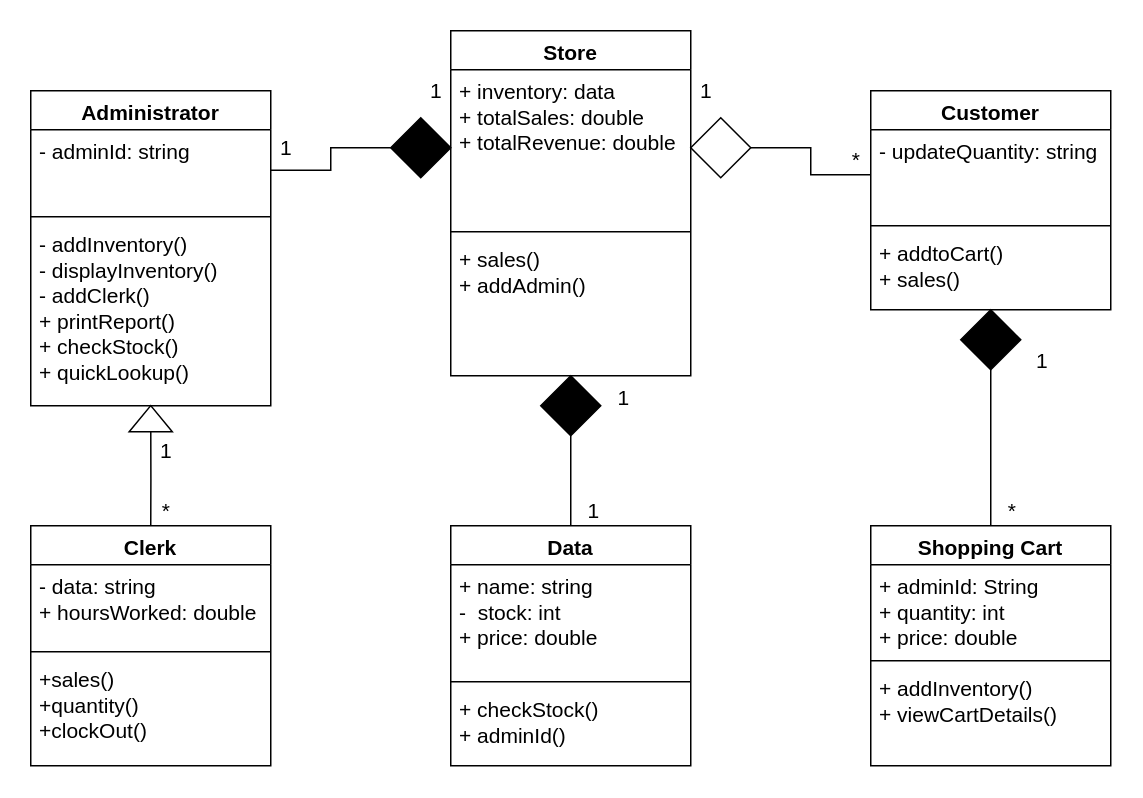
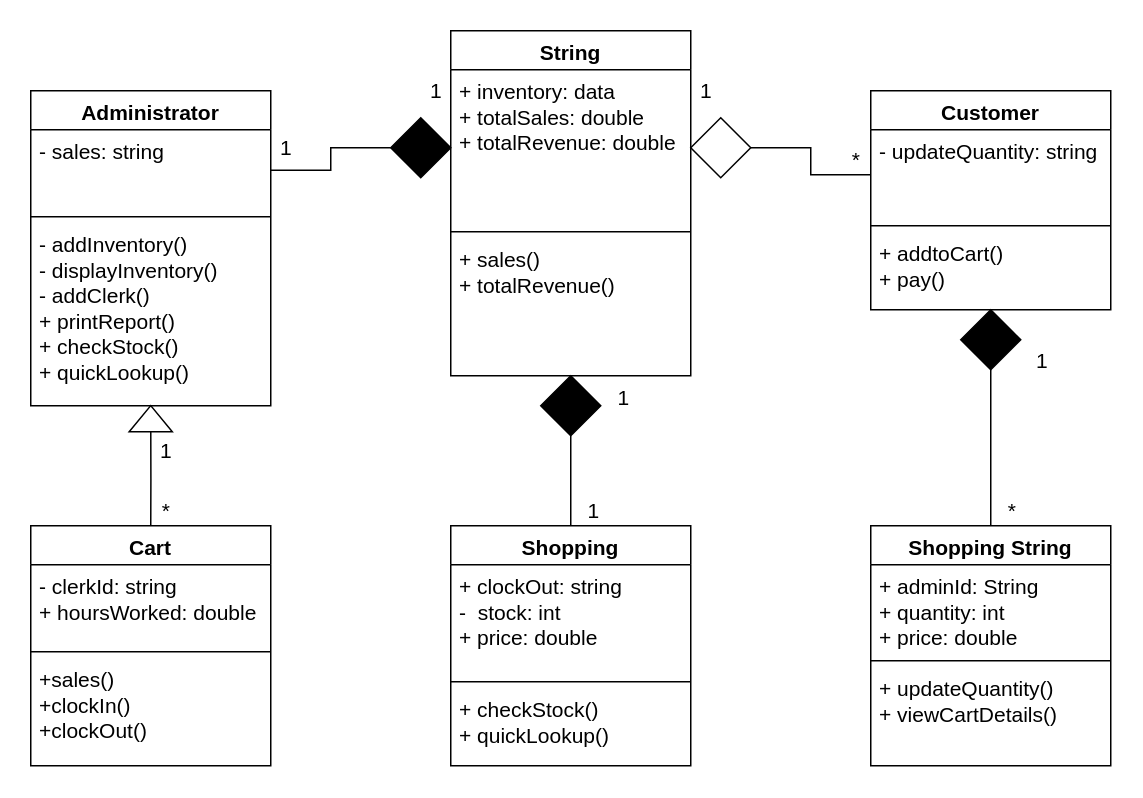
(570, 53) -> (570, 53)
(125, 152) -> (114, 152)
(953, 254) -> (953, 254)
(506, 260) -> (506, 260)
(150, 548) -> (150, 548)
(570, 548) -> (570, 548)
(990, 548) -> (990, 548)
(110, 587) -> (125, 587)
(530, 587) -> (551, 587)
(83, 680) -> (83, 680)
(970, 689) -> (979, 689)
(539, 710) -> (539, 710)
